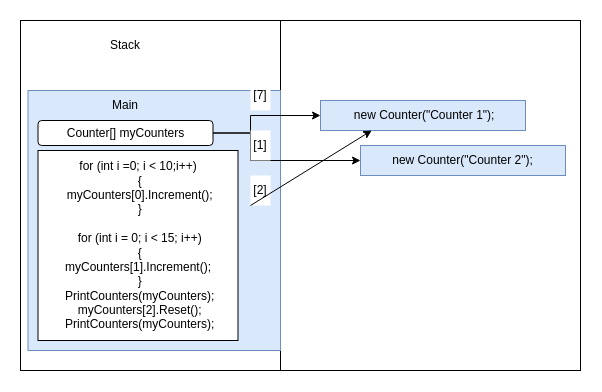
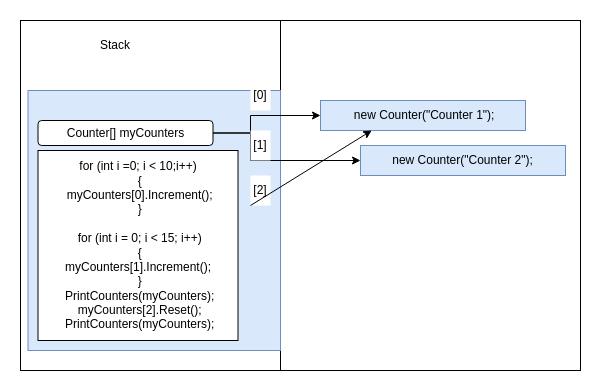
(126, 46) -> (116, 46)
(261, 96) -> (261, 96)
(126, 106) -> none
